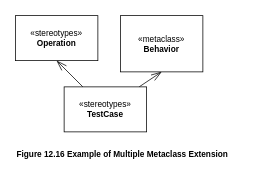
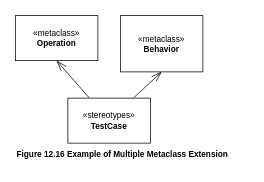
(57, 38) -> (57, 38)
(105, 109) -> (109, 120)
